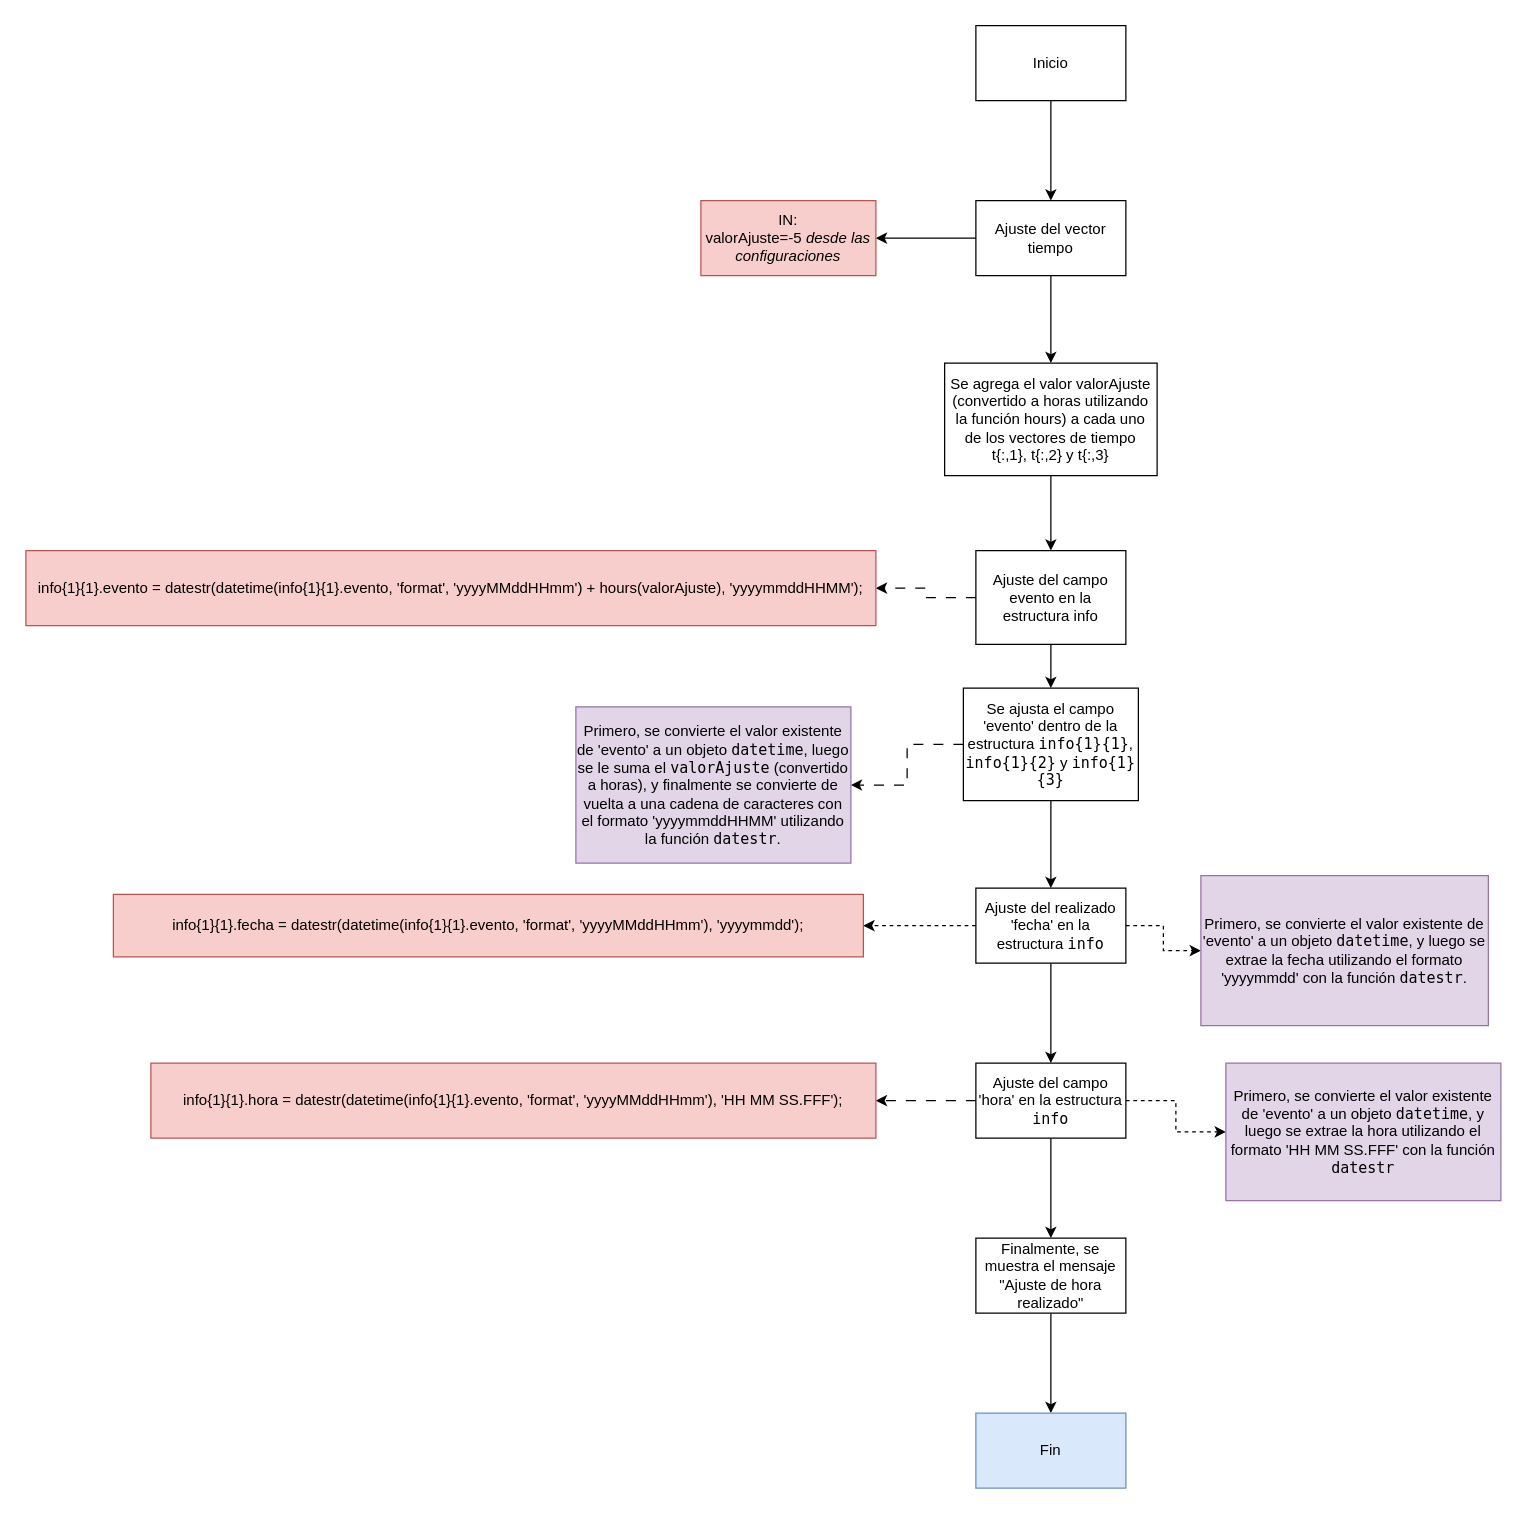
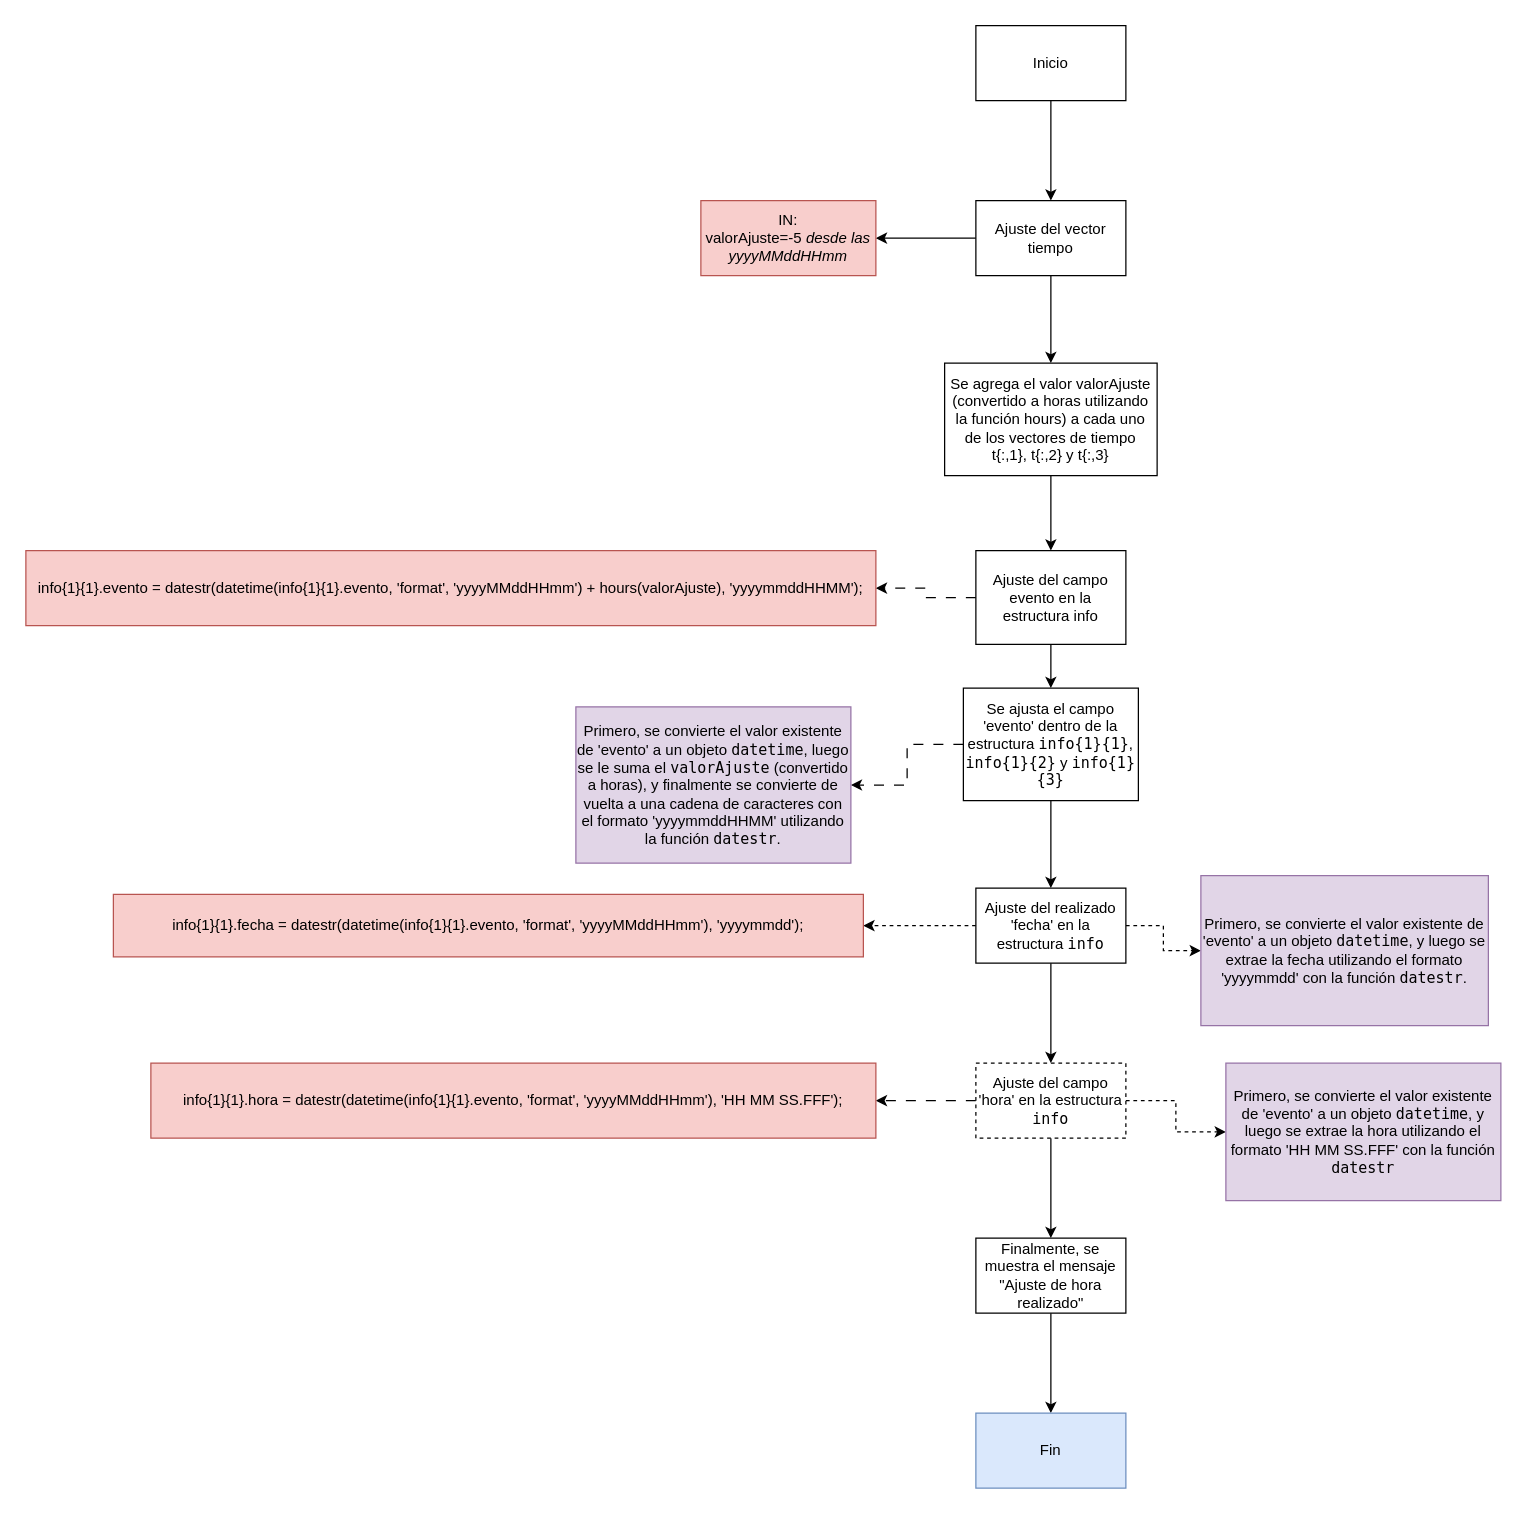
(788, 238) -> (788, 238)
(1051, 1101) -> (1051, 1101)
